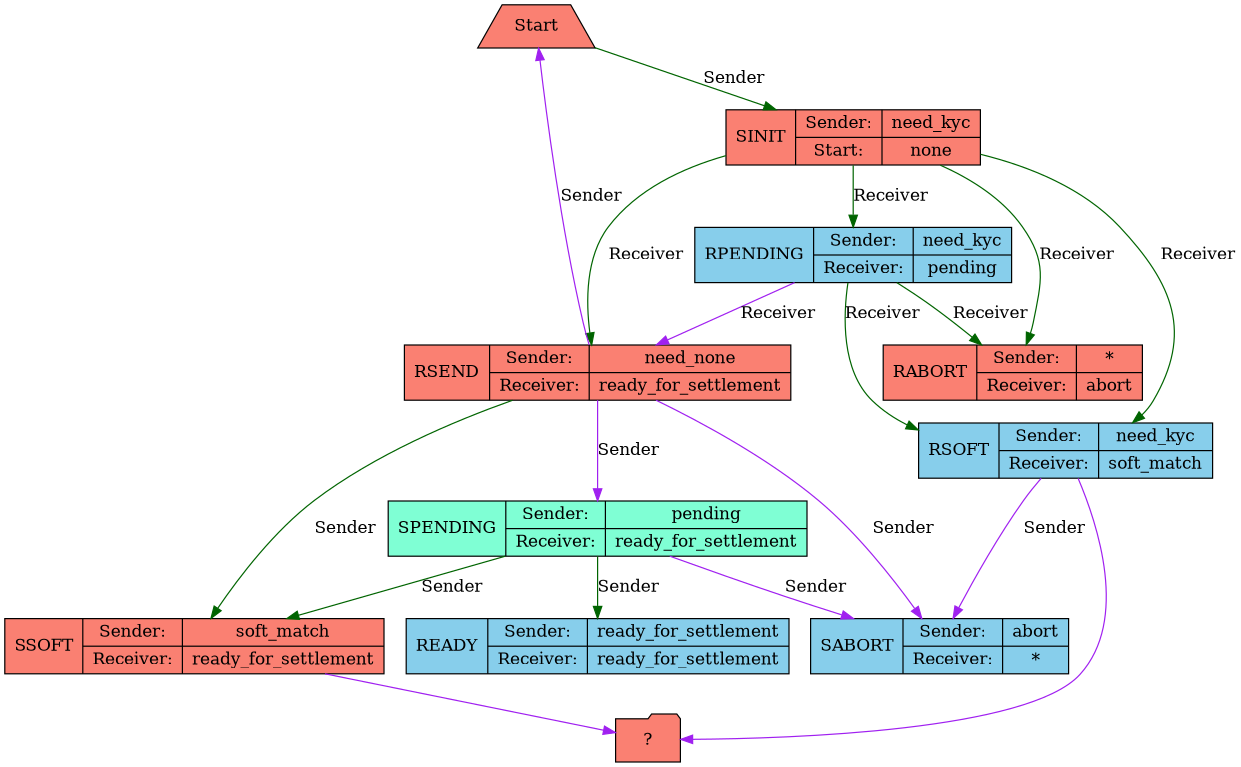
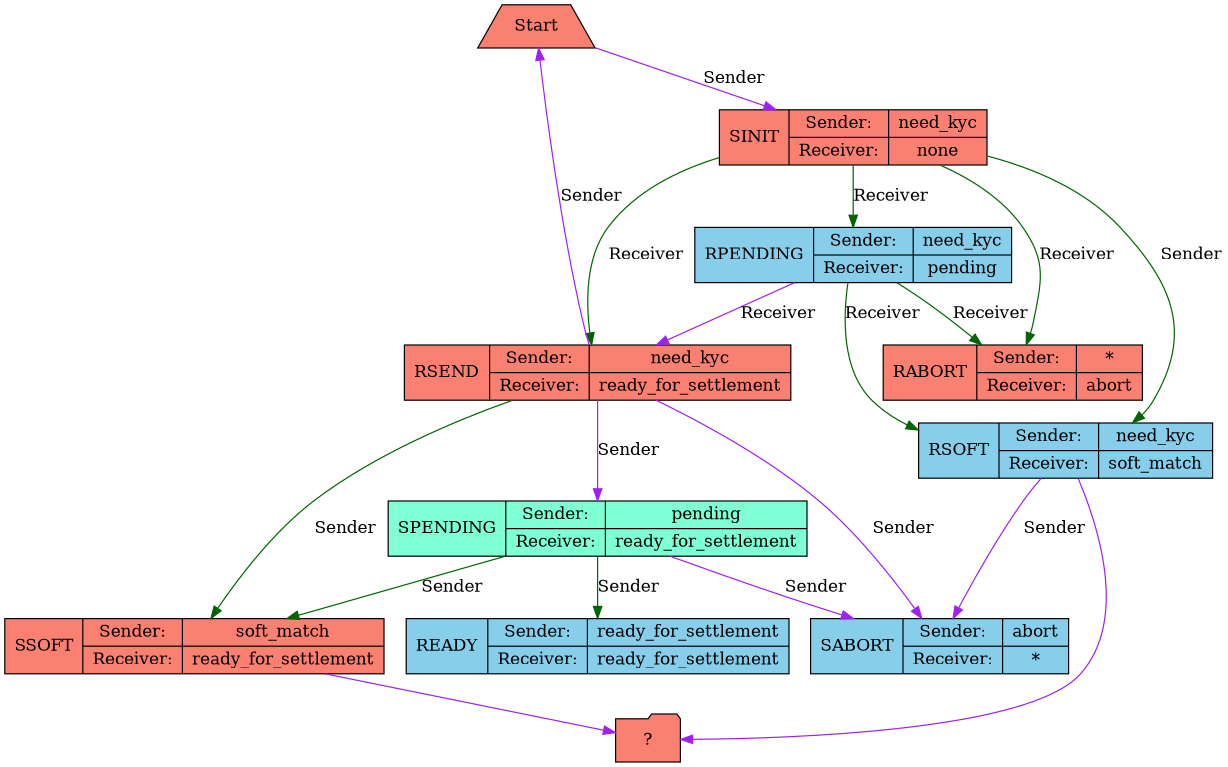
(680, 77) -> (680, 77)
(839, 151) -> (839, 151)
(1198, 255) -> (1192, 255)
(690, 358) -> (690, 358)
